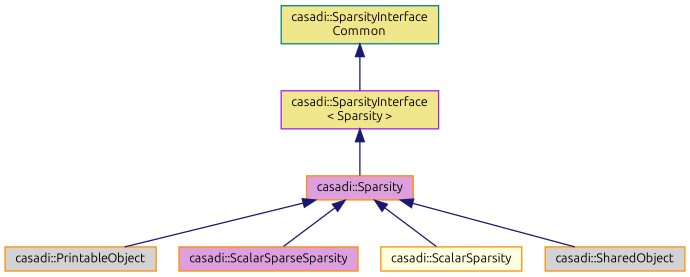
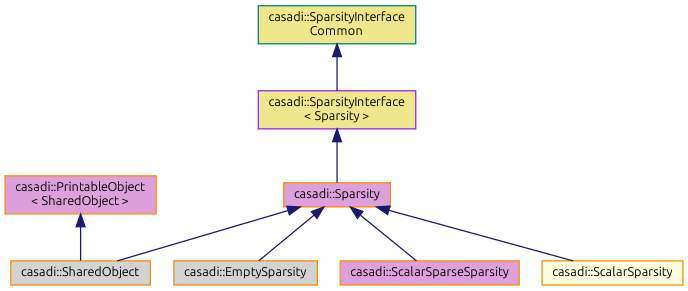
none -> (81, 195)
(81, 259) -> (246, 273)
